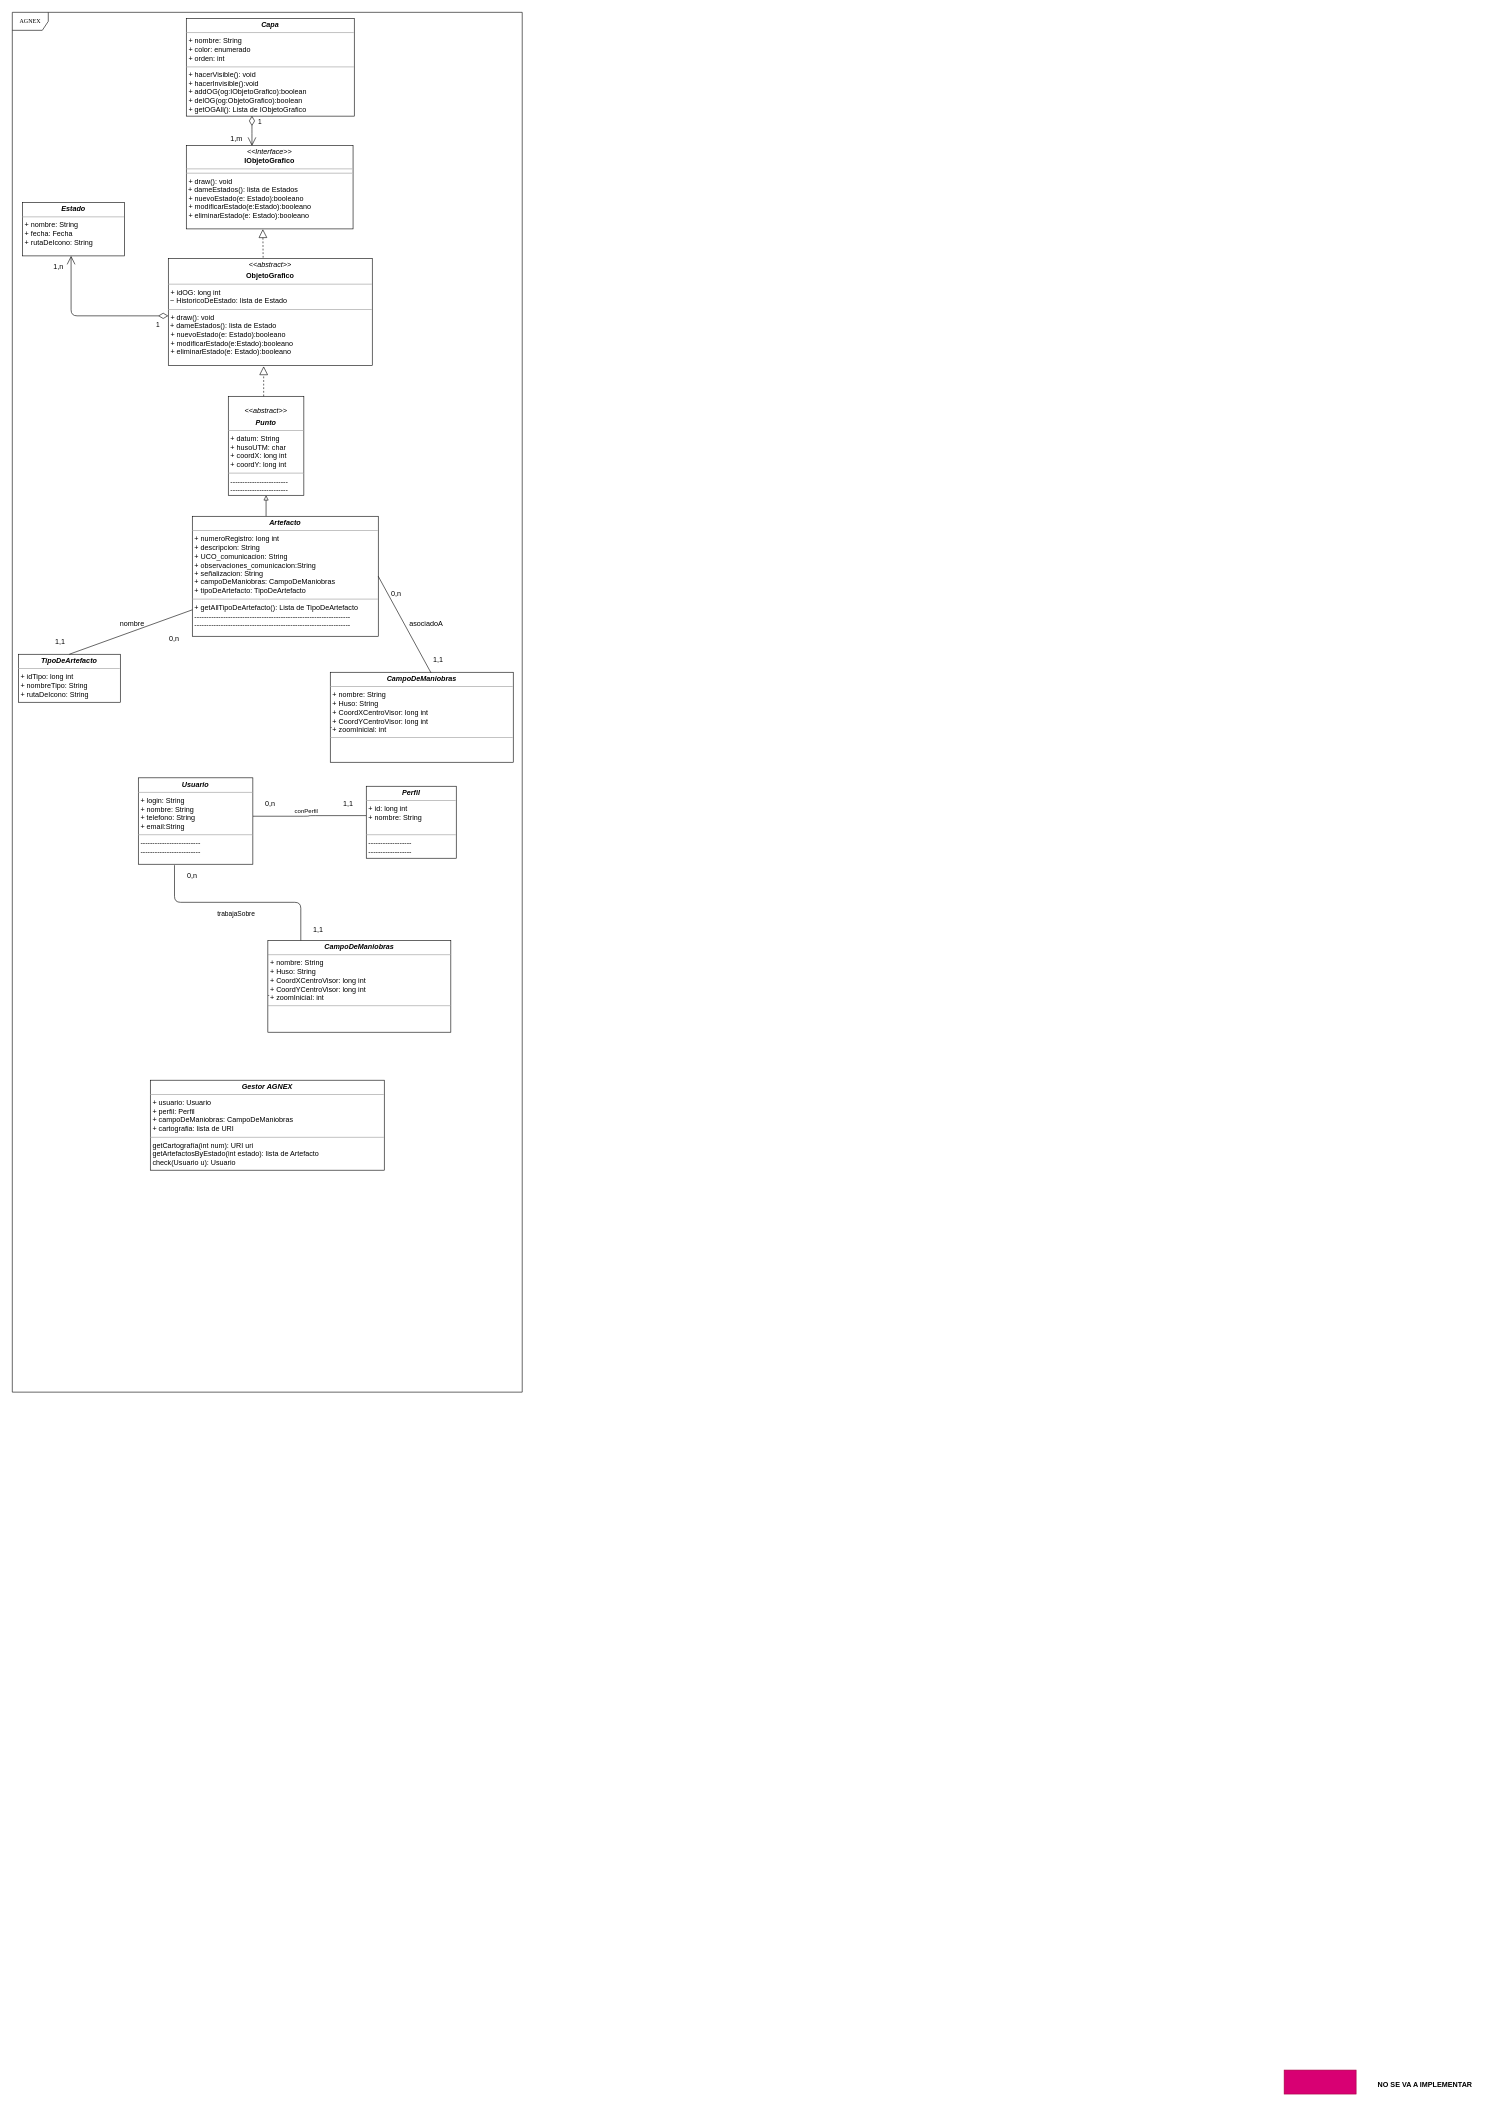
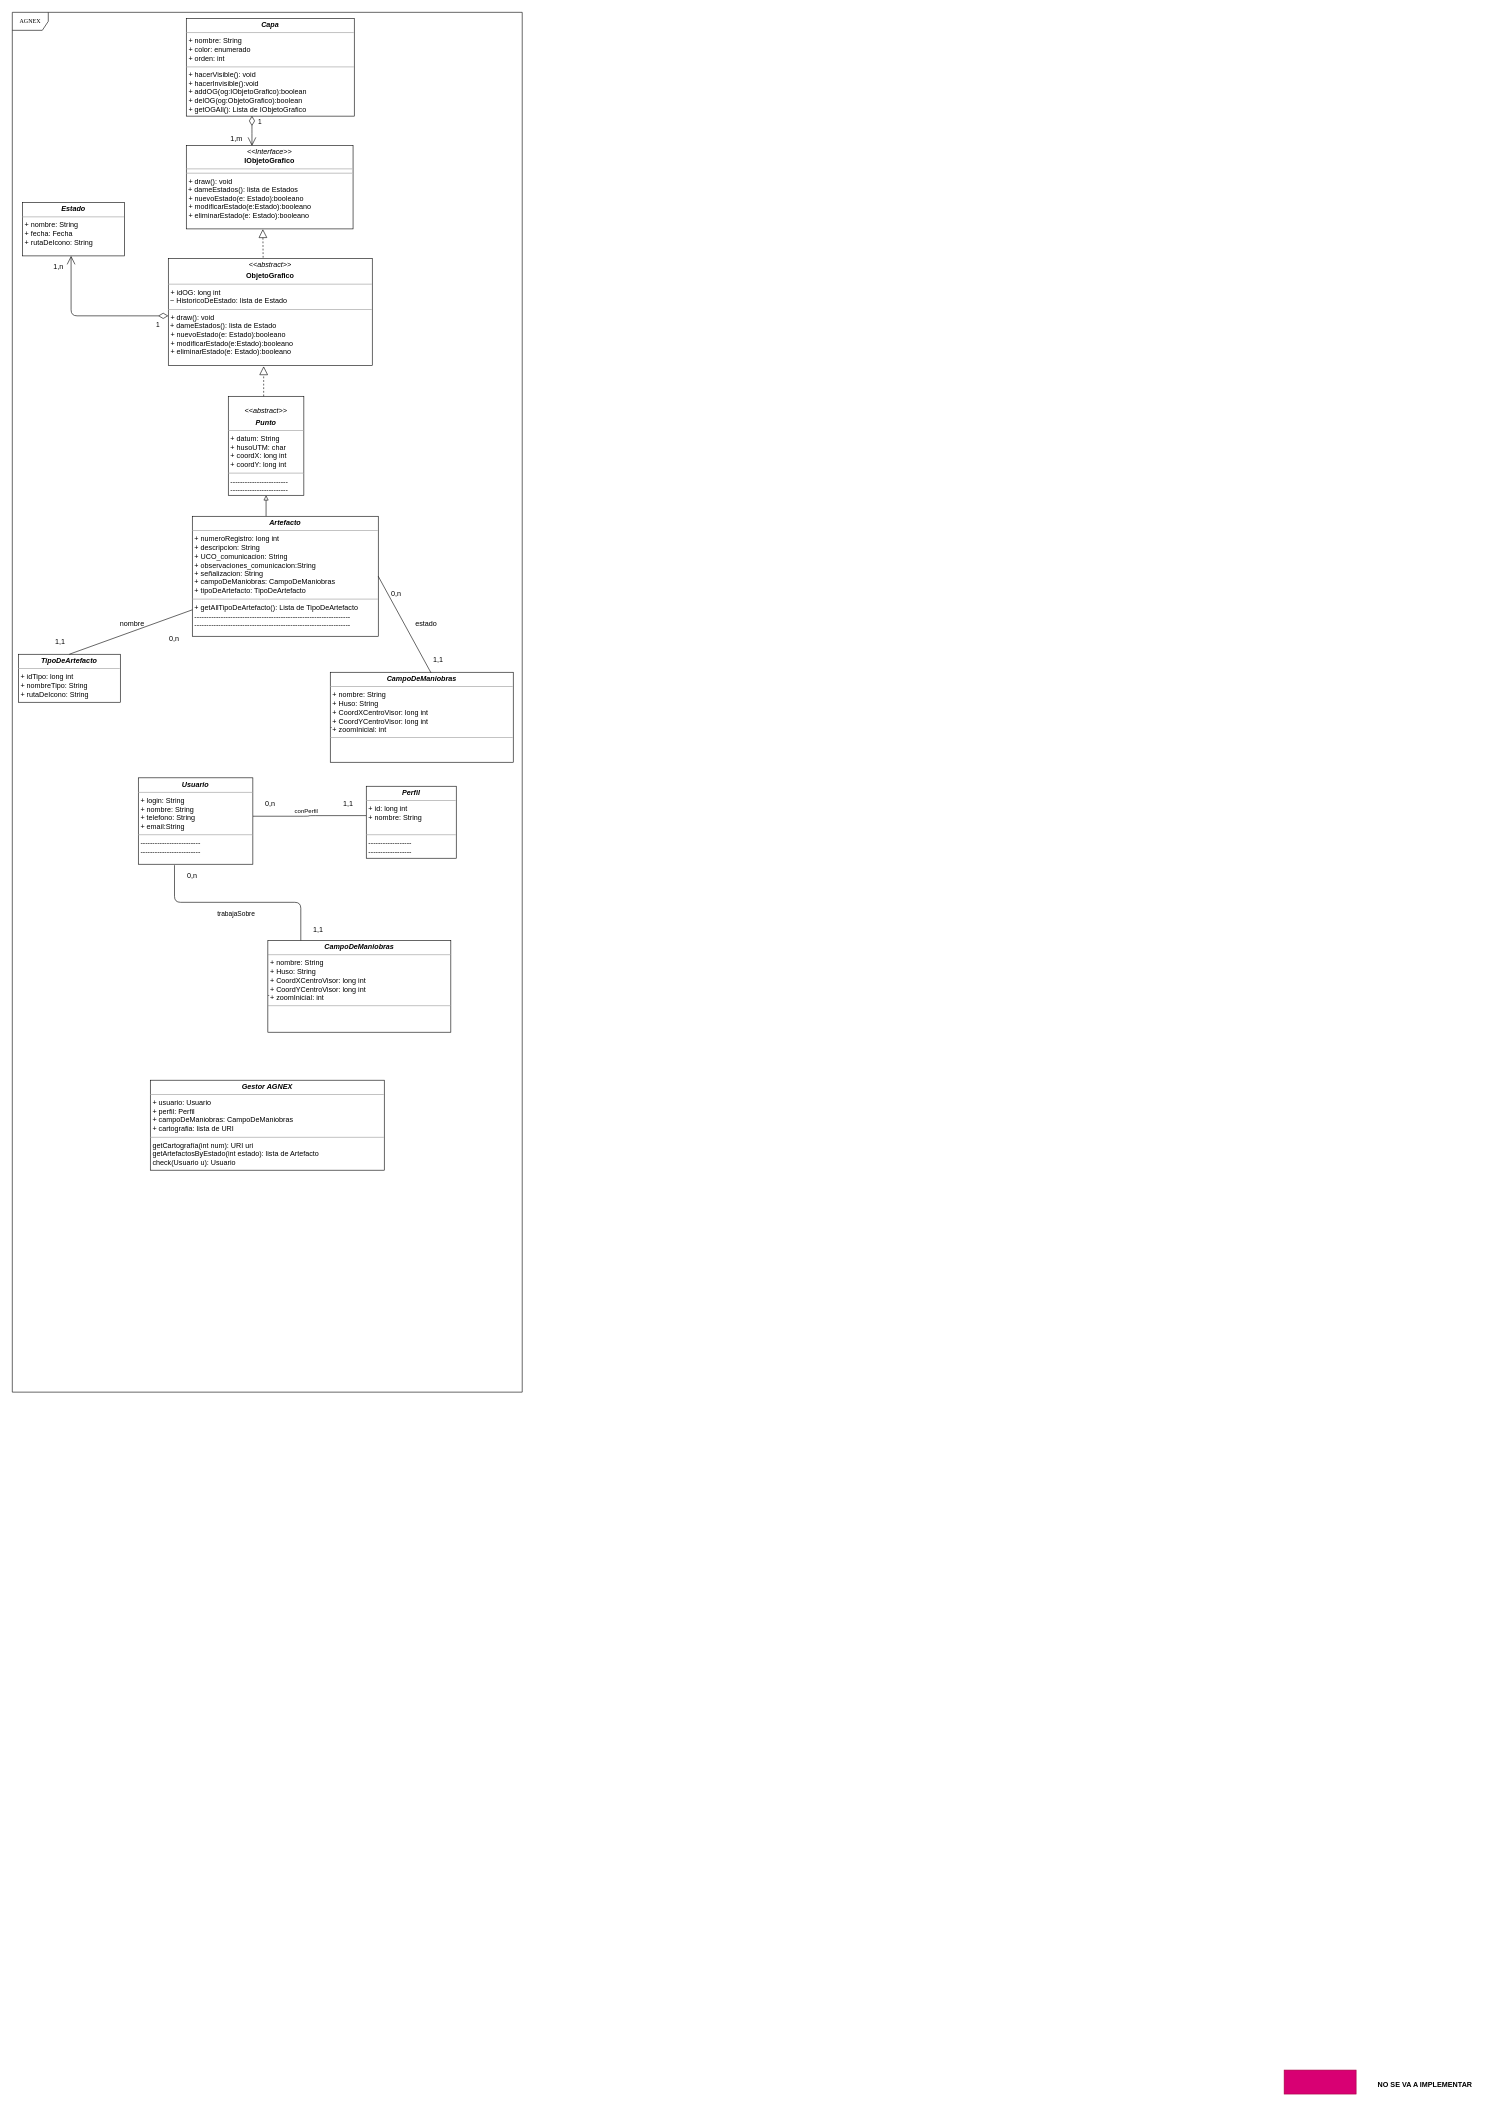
(426, 624) -> (426, 624)
